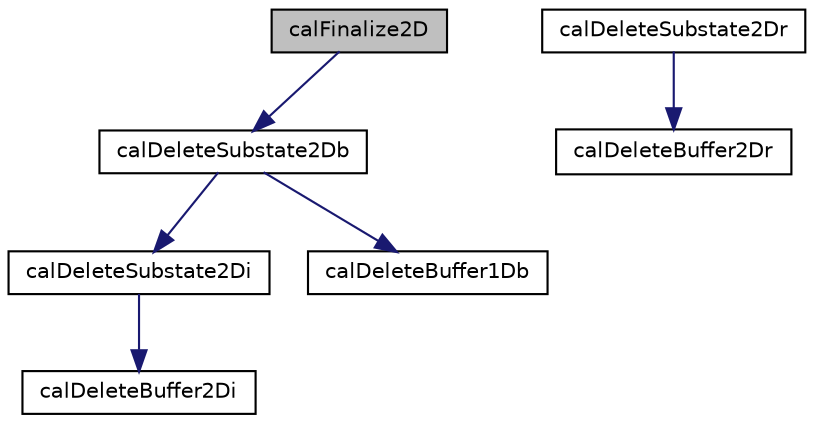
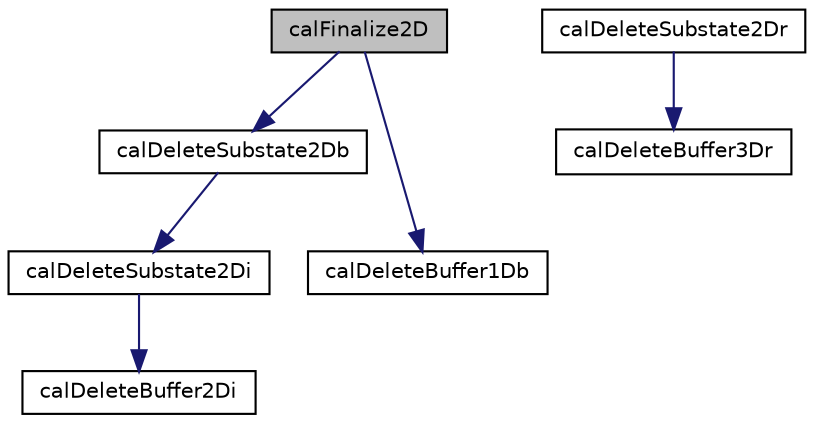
(674, 152) -> (674, 152)
(321, 207) -> (391, 141)
